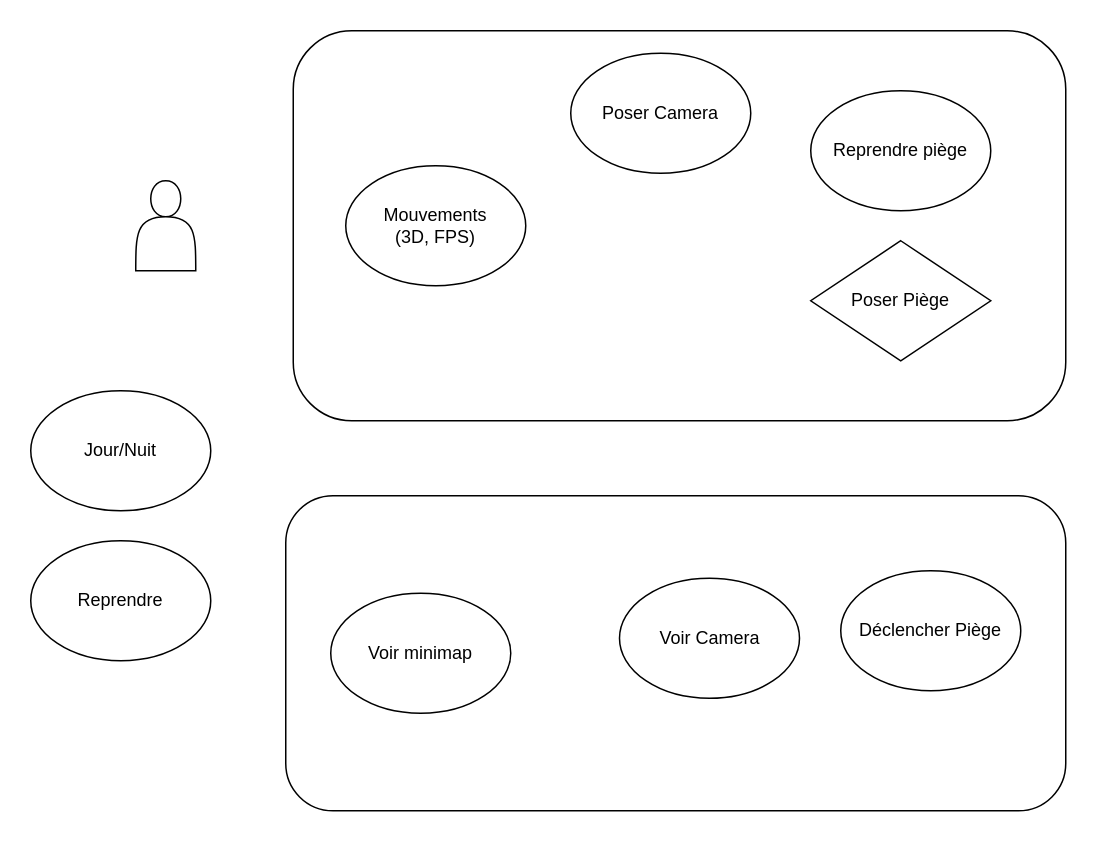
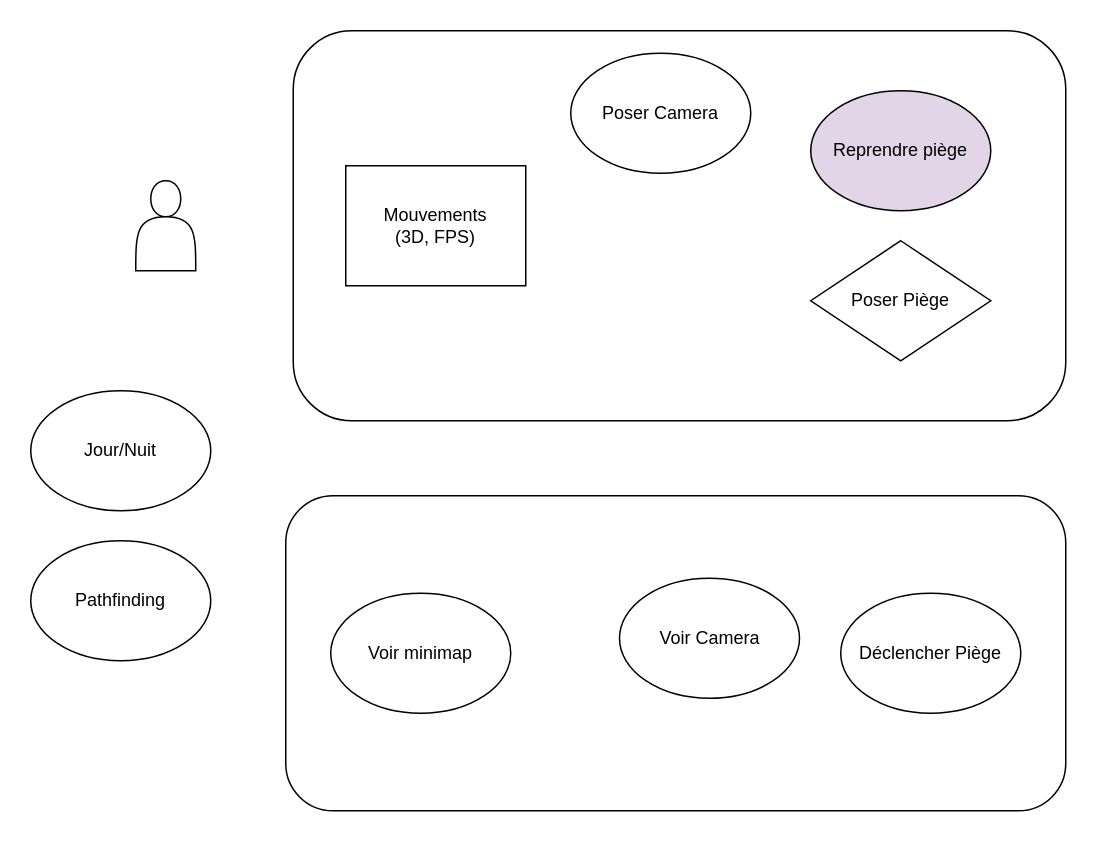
(901, 151) -> (901, 151)
(436, 226) -> (436, 226)
(121, 601) -> (121, 601)
(931, 631) -> (931, 653)
